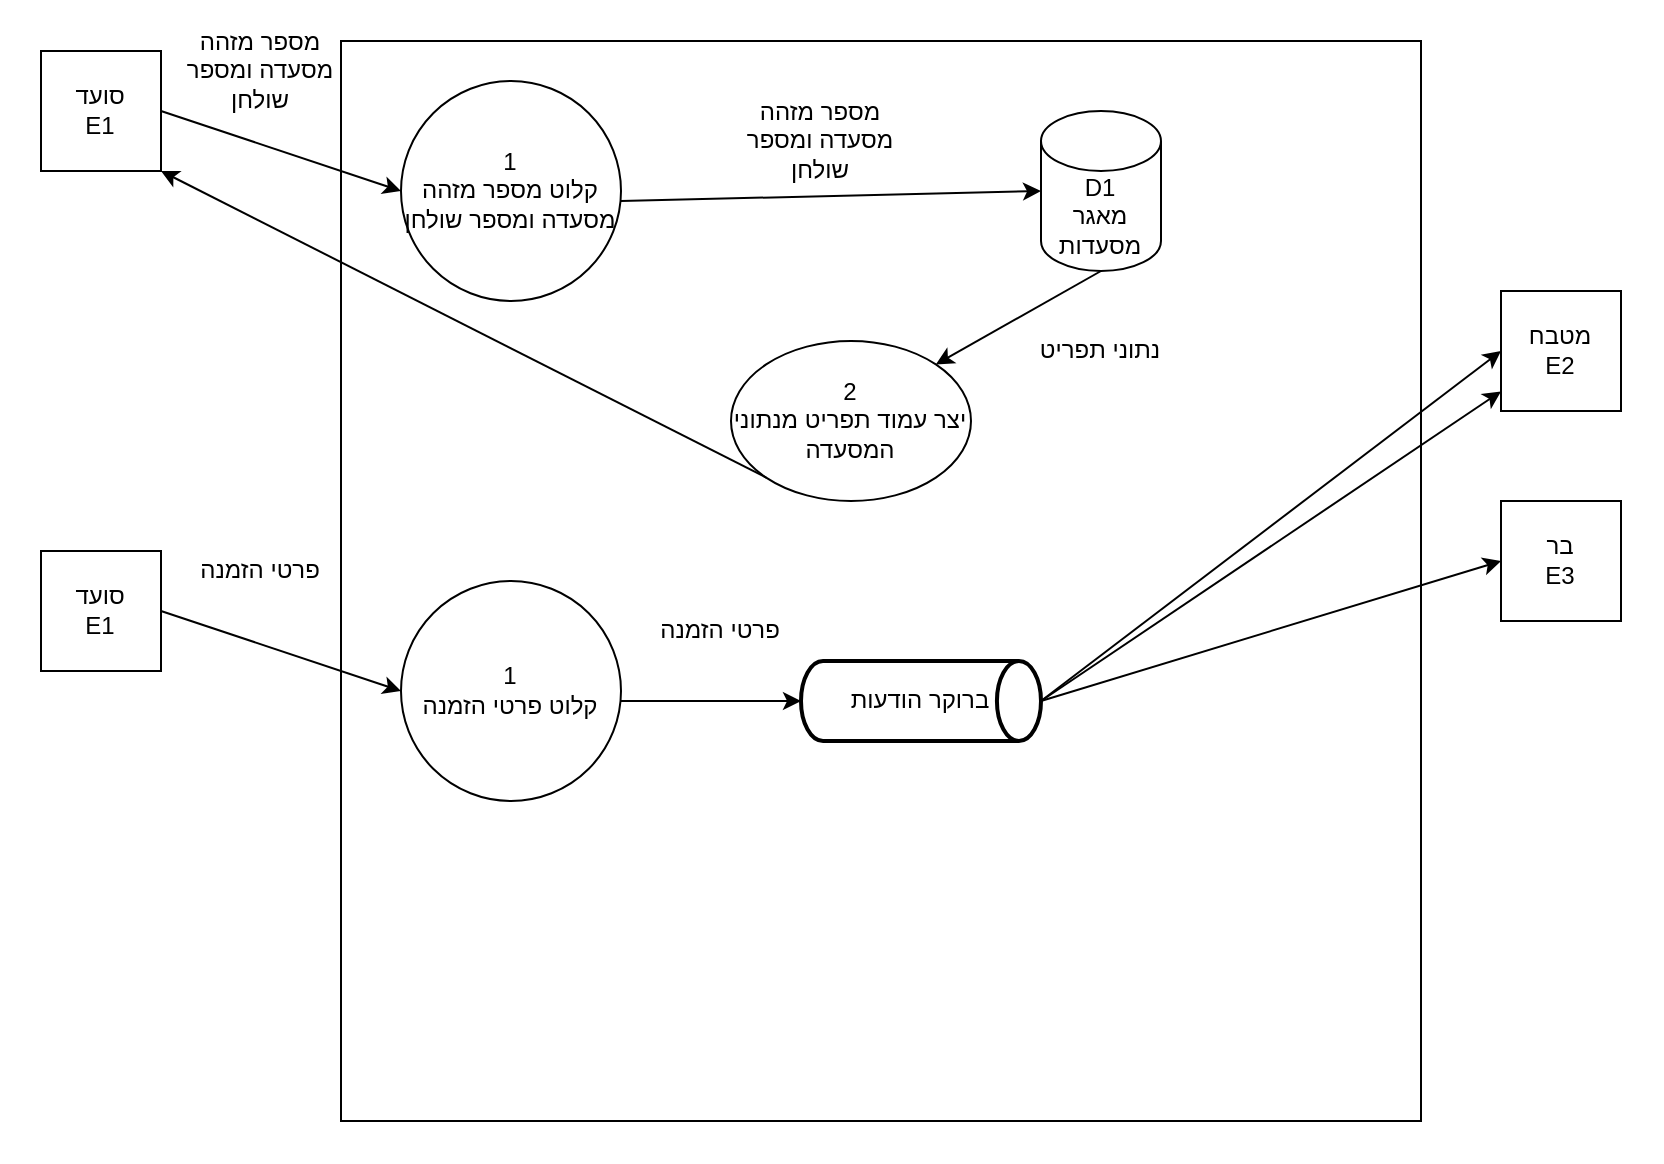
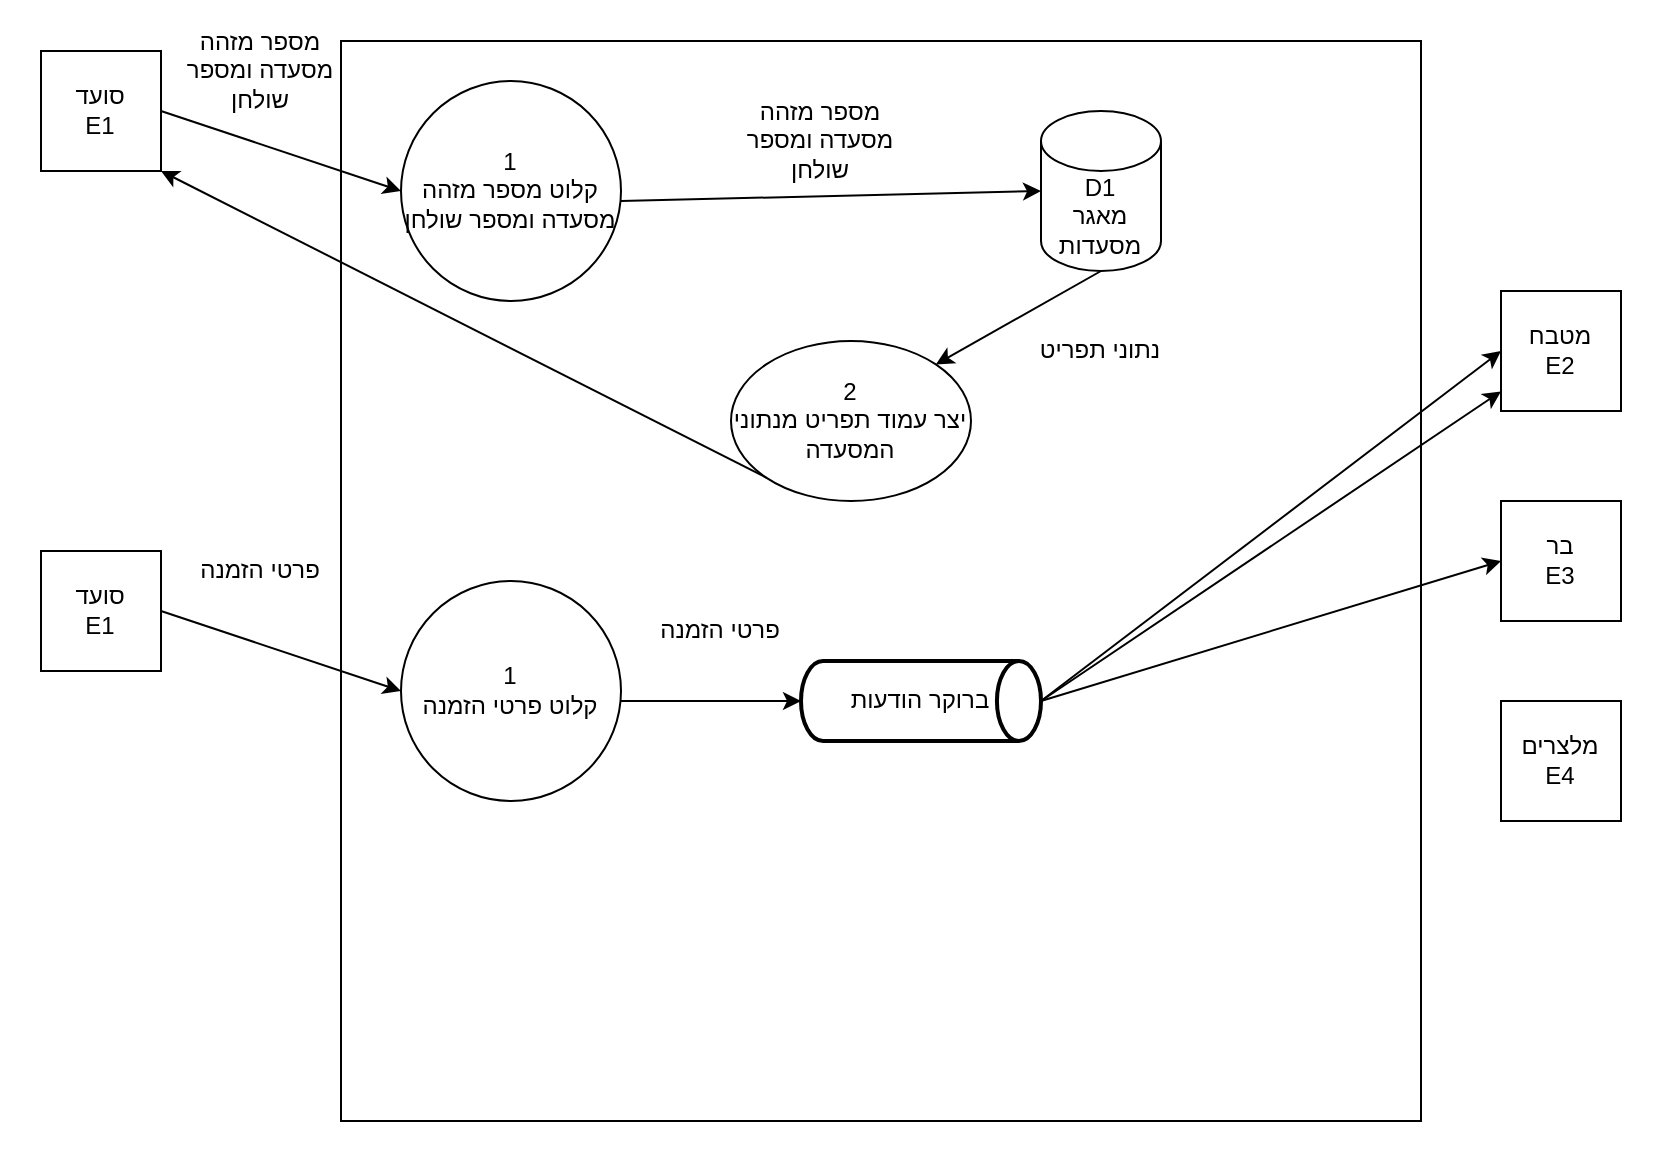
none -> (1561, 761)
